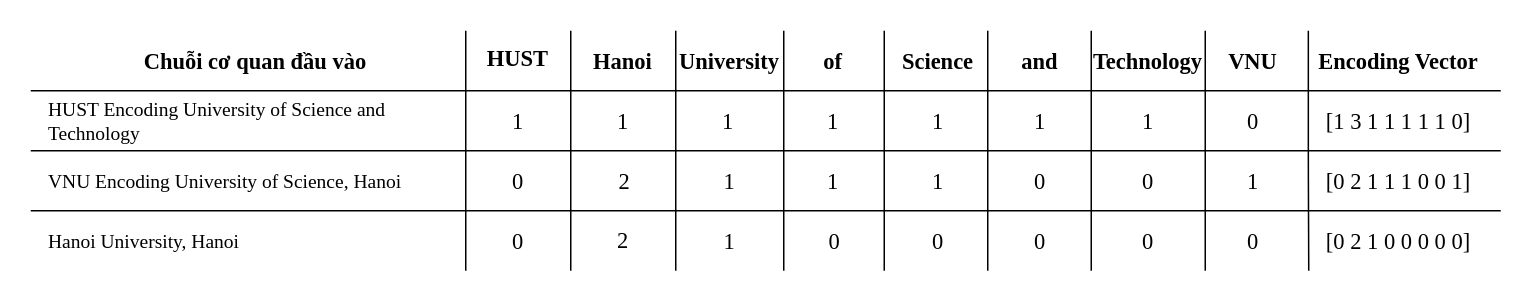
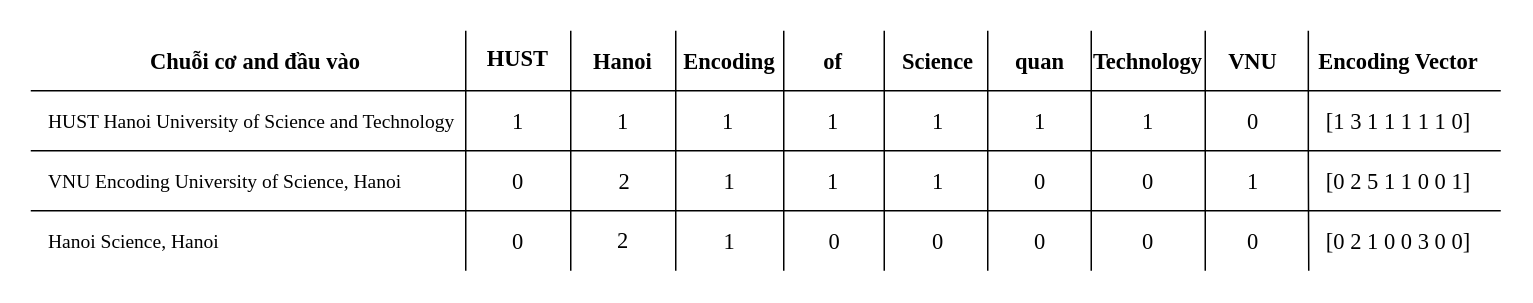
(256, 61) -> (256, 61)
(730, 61) -> (730, 61)
(1040, 61) -> (1040, 61)
(257, 121) -> (257, 121)
(1399, 181) -> (1399, 181)
(148, 241) -> (136, 241)
(1399, 241) -> (1399, 241)
